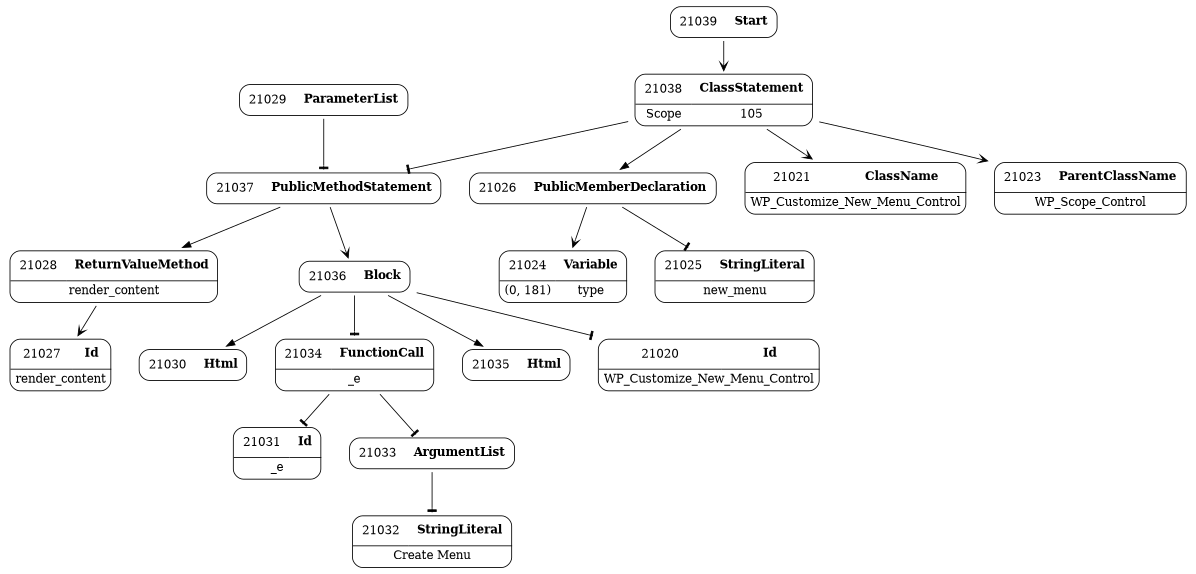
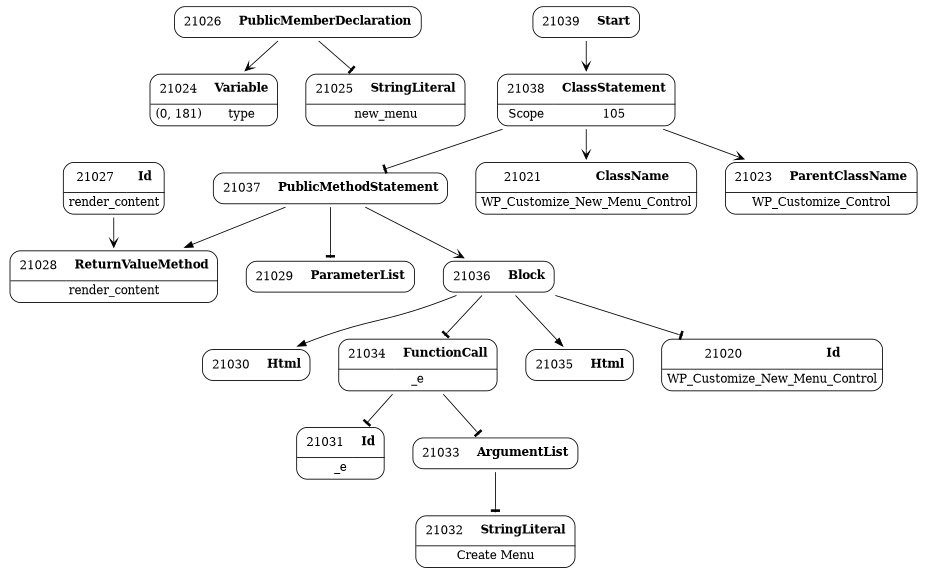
(324, 142) -> (330, 230)
(654, 147) -> none
(1090, 202) -> (821, 202)
(89, 317) -> (114, 228)
